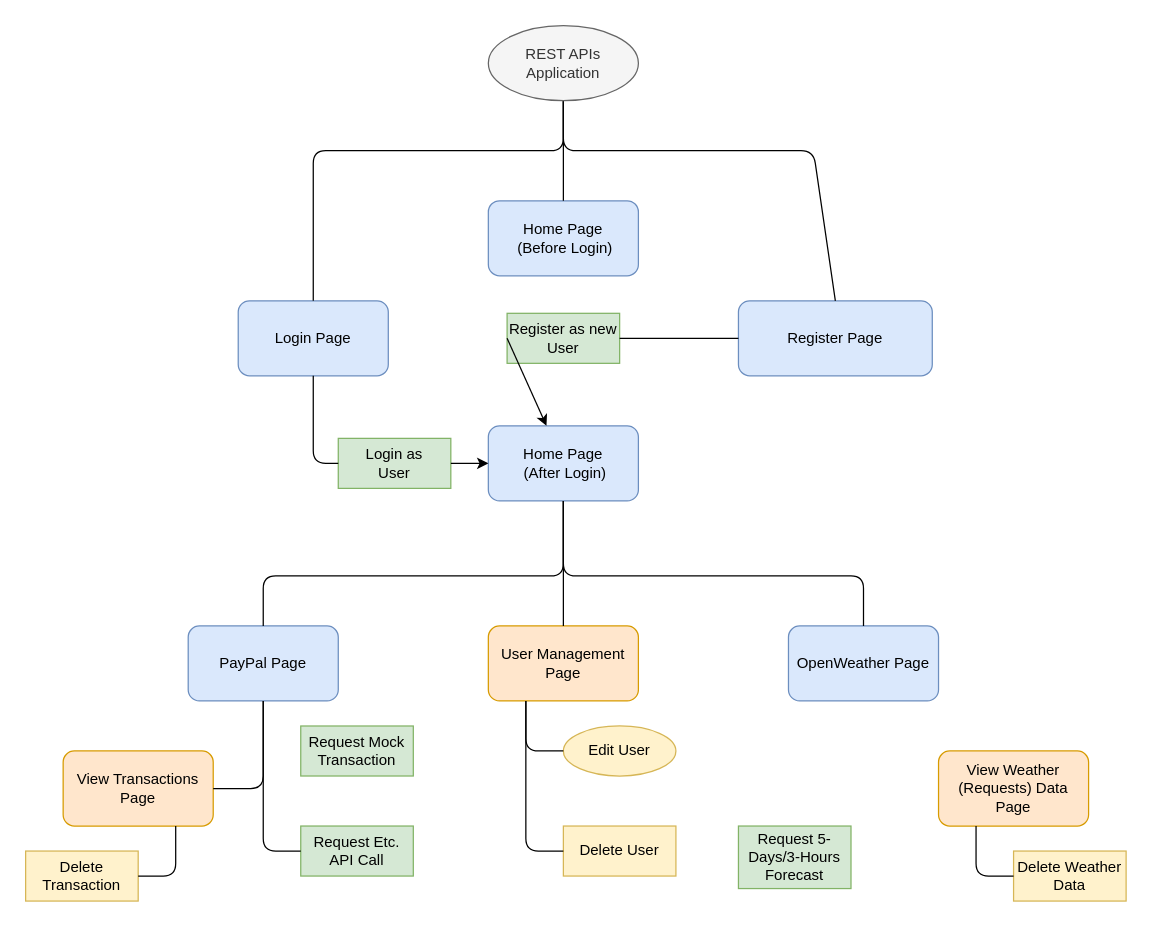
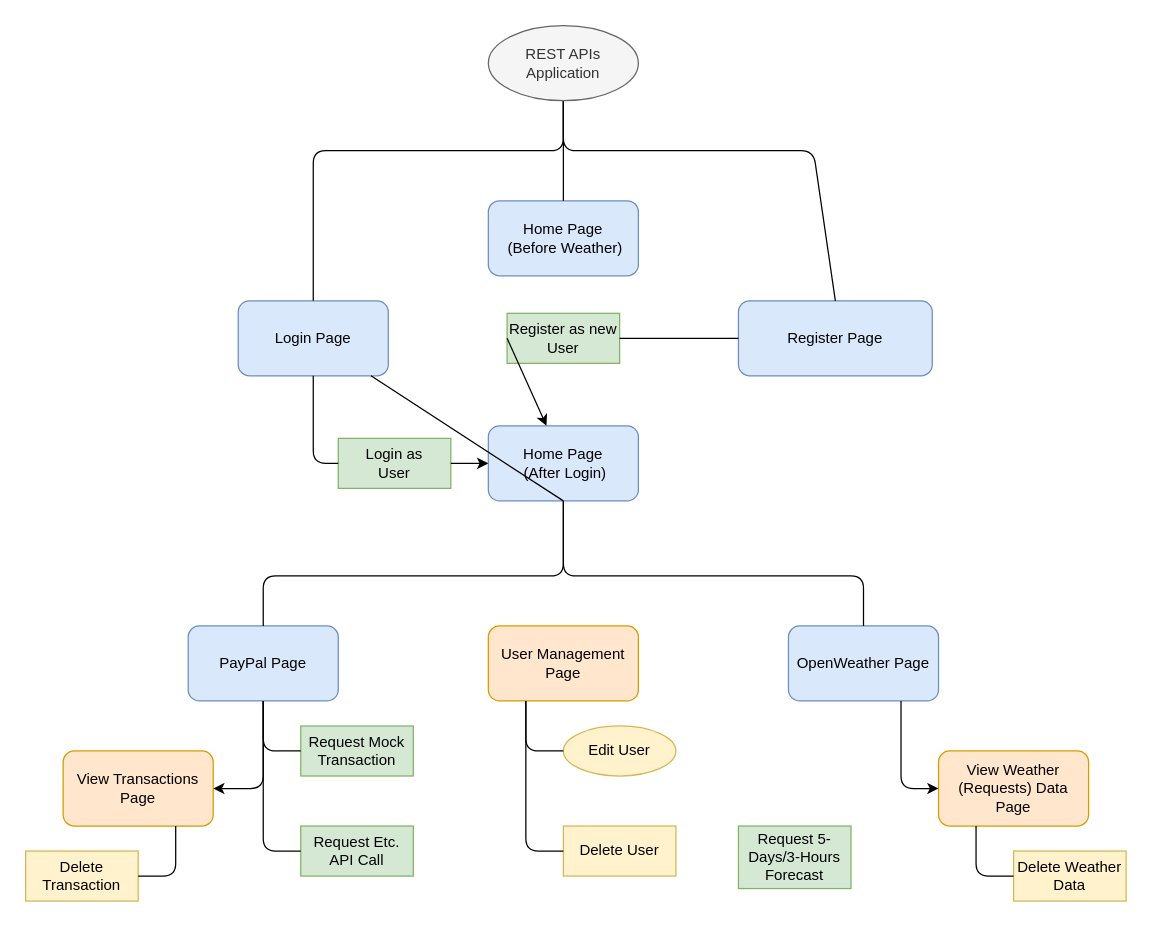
(563, 238) -> (563, 238)
(563, 598) -> (466, 437)
none -> (285, 751)
none -> (901, 754)
(219, 788) -> (223, 788)
